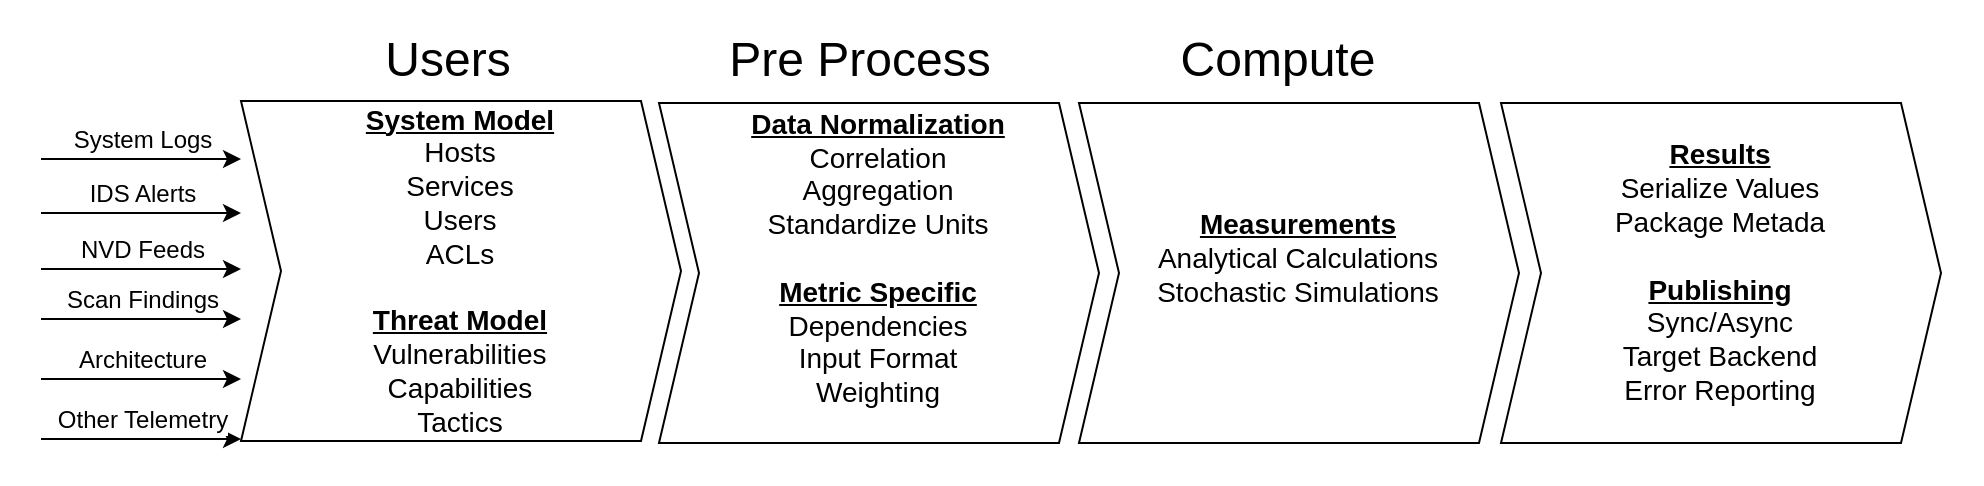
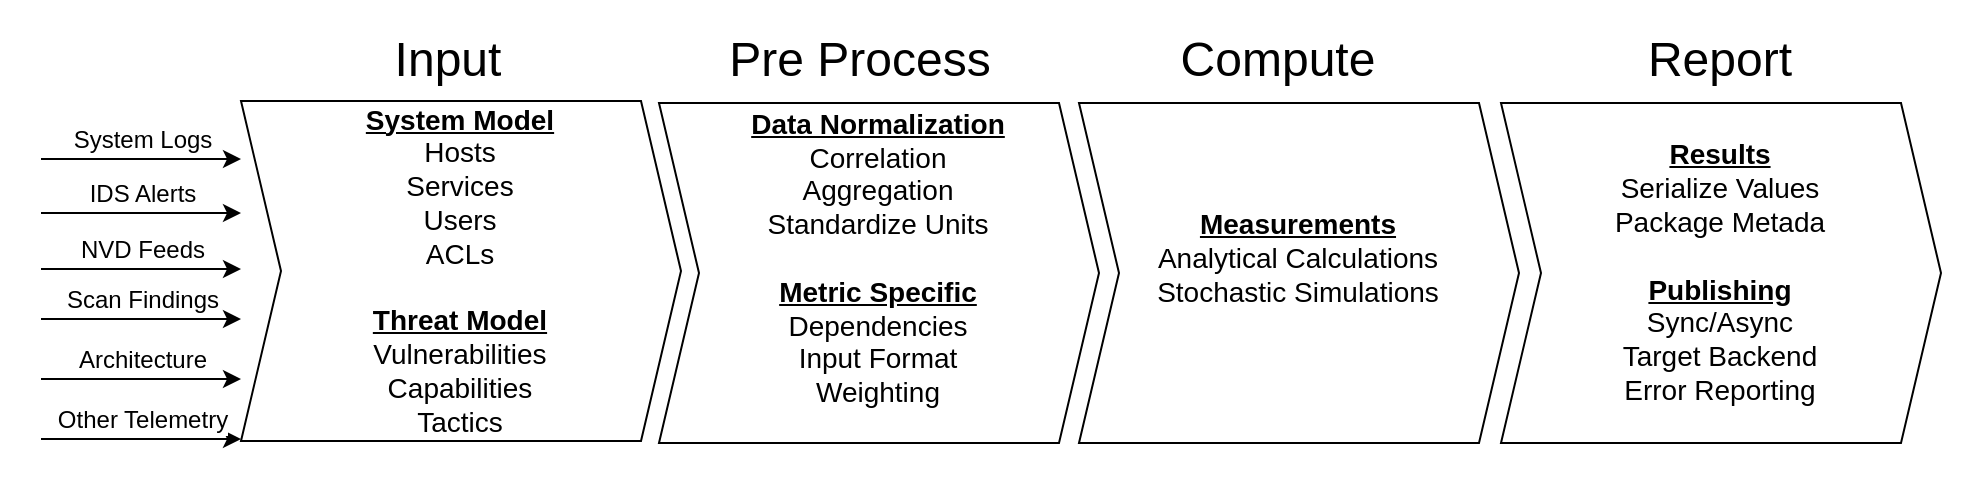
(449, 61) -> (449, 61)
none -> (1721, 61)
